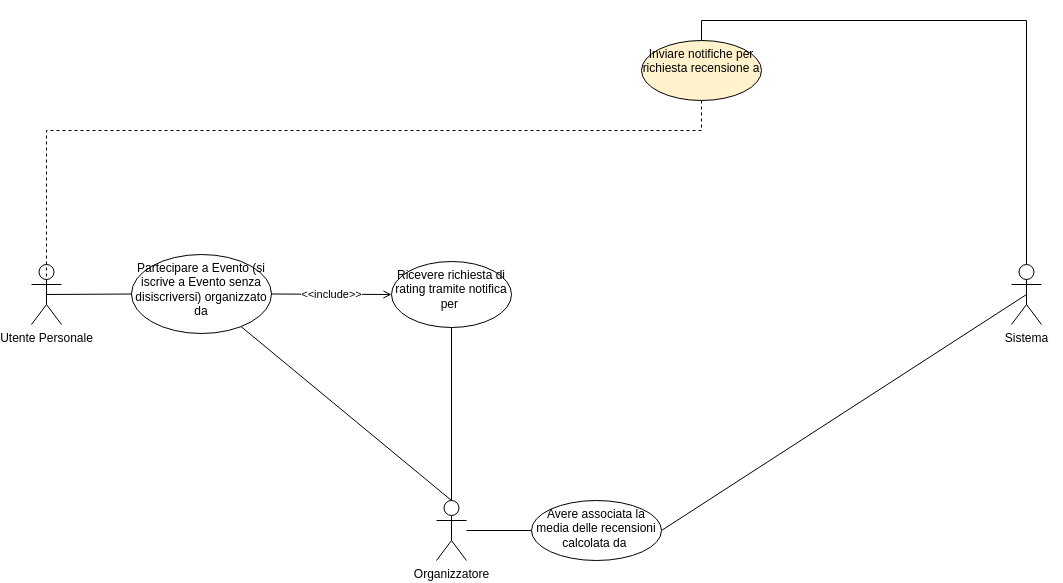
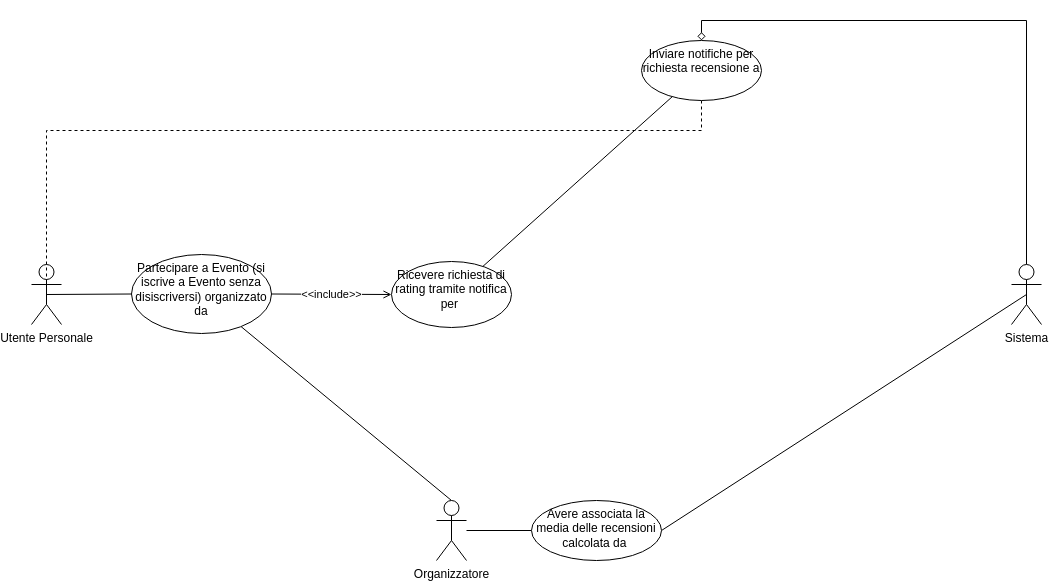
(702, 36) -> (702, 32)
(702, 71) -> (702, 71)
(452, 414) -> (578, 182)
